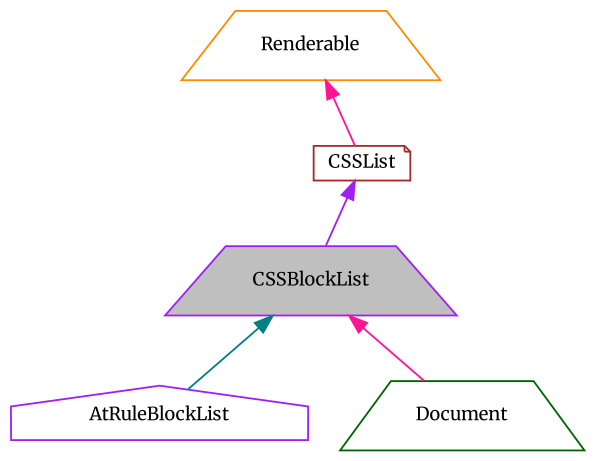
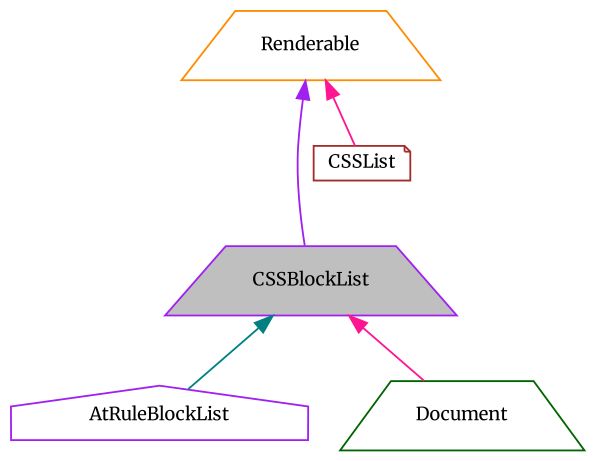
(337, 222) -> (298, 172)
